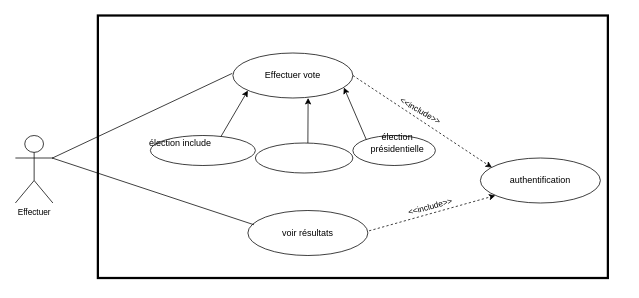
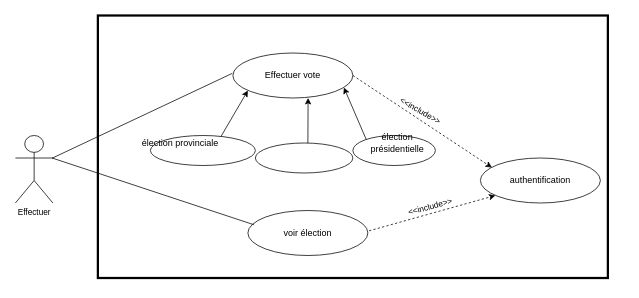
(180, 143) -> (180, 143)
(308, 233) -> (308, 233)
